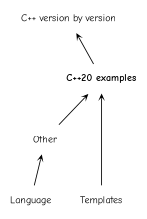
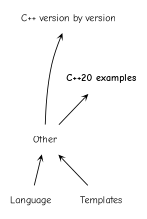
(86, 51) -> (49, 80)
(102, 142) -> (75, 172)
